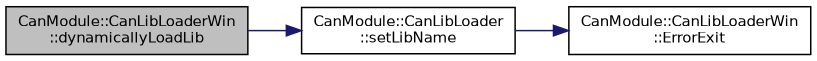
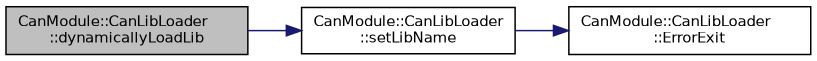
(127, 31) -> (127, 31)
(690, 31) -> (690, 31)
